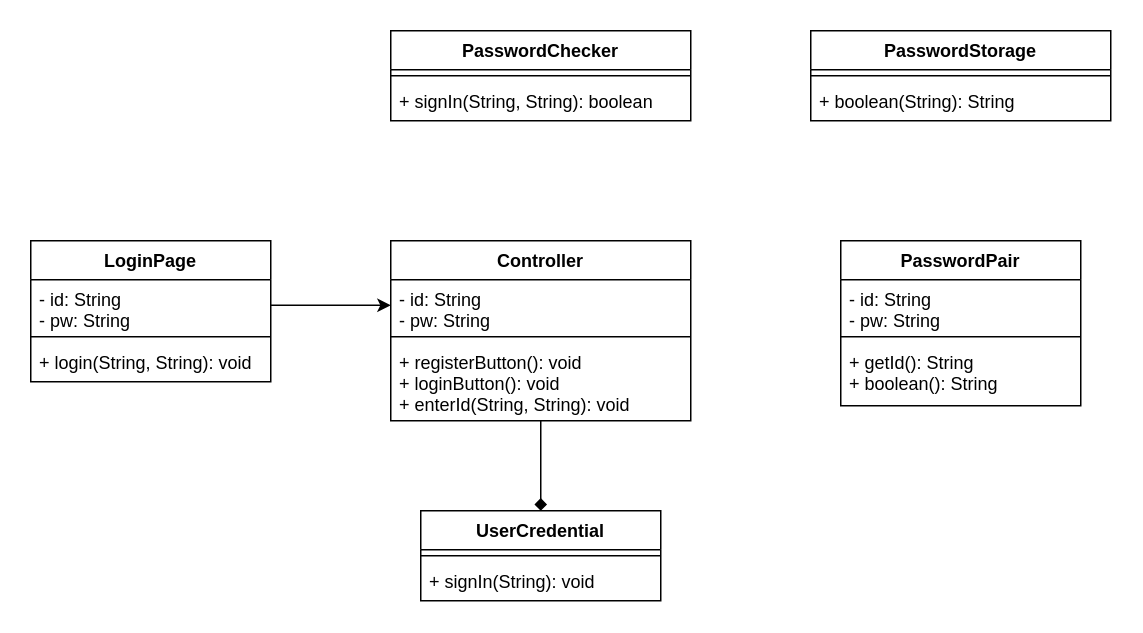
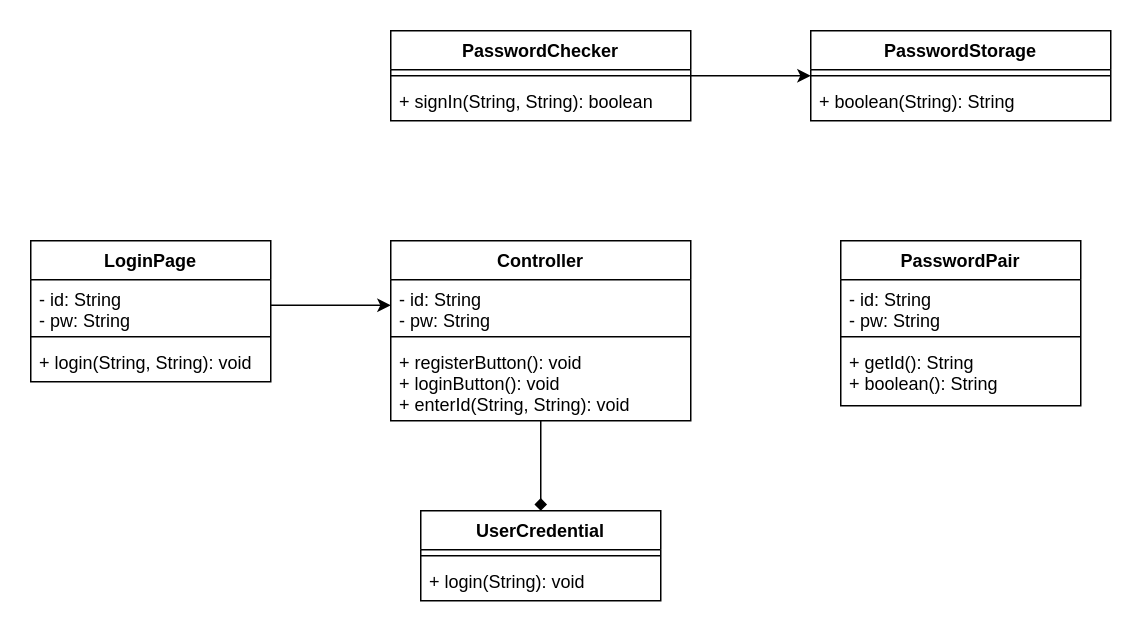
none -> (746, 76)
(526, 582) -> (518, 582)
